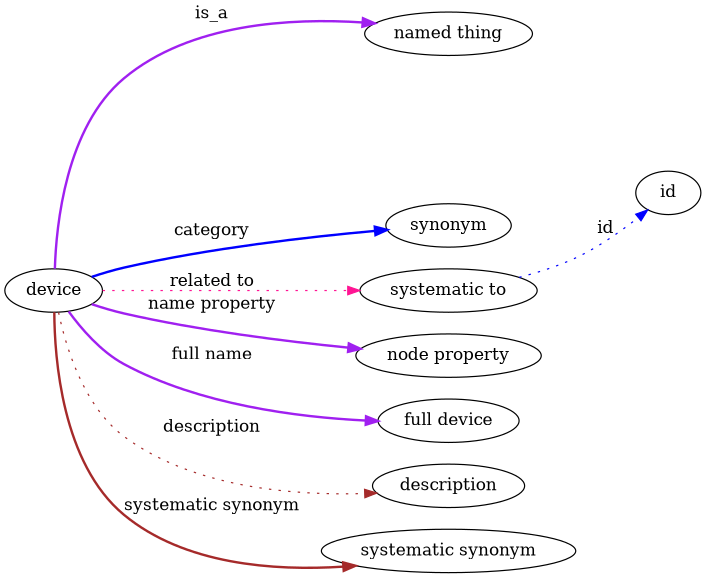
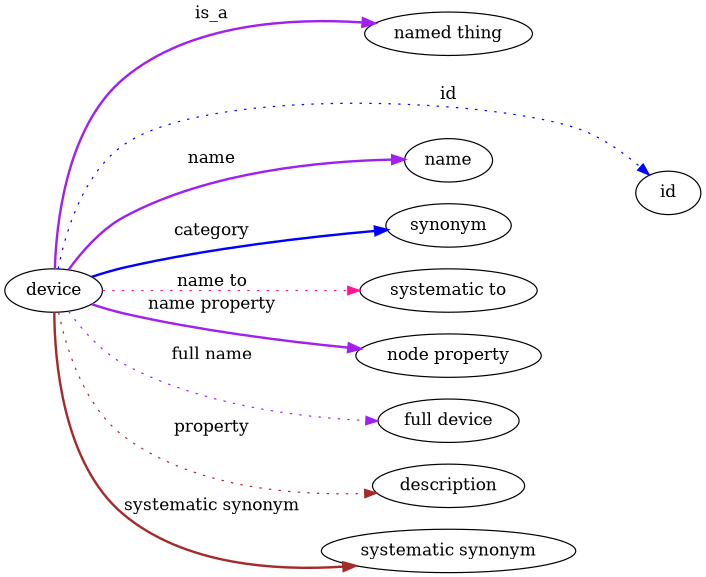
none -> (449, 160)
(582, 255) -> (314, 105)
(212, 281) -> (212, 281)
(204, 396) -> (204, 396)
(212, 427) -> (212, 427)
